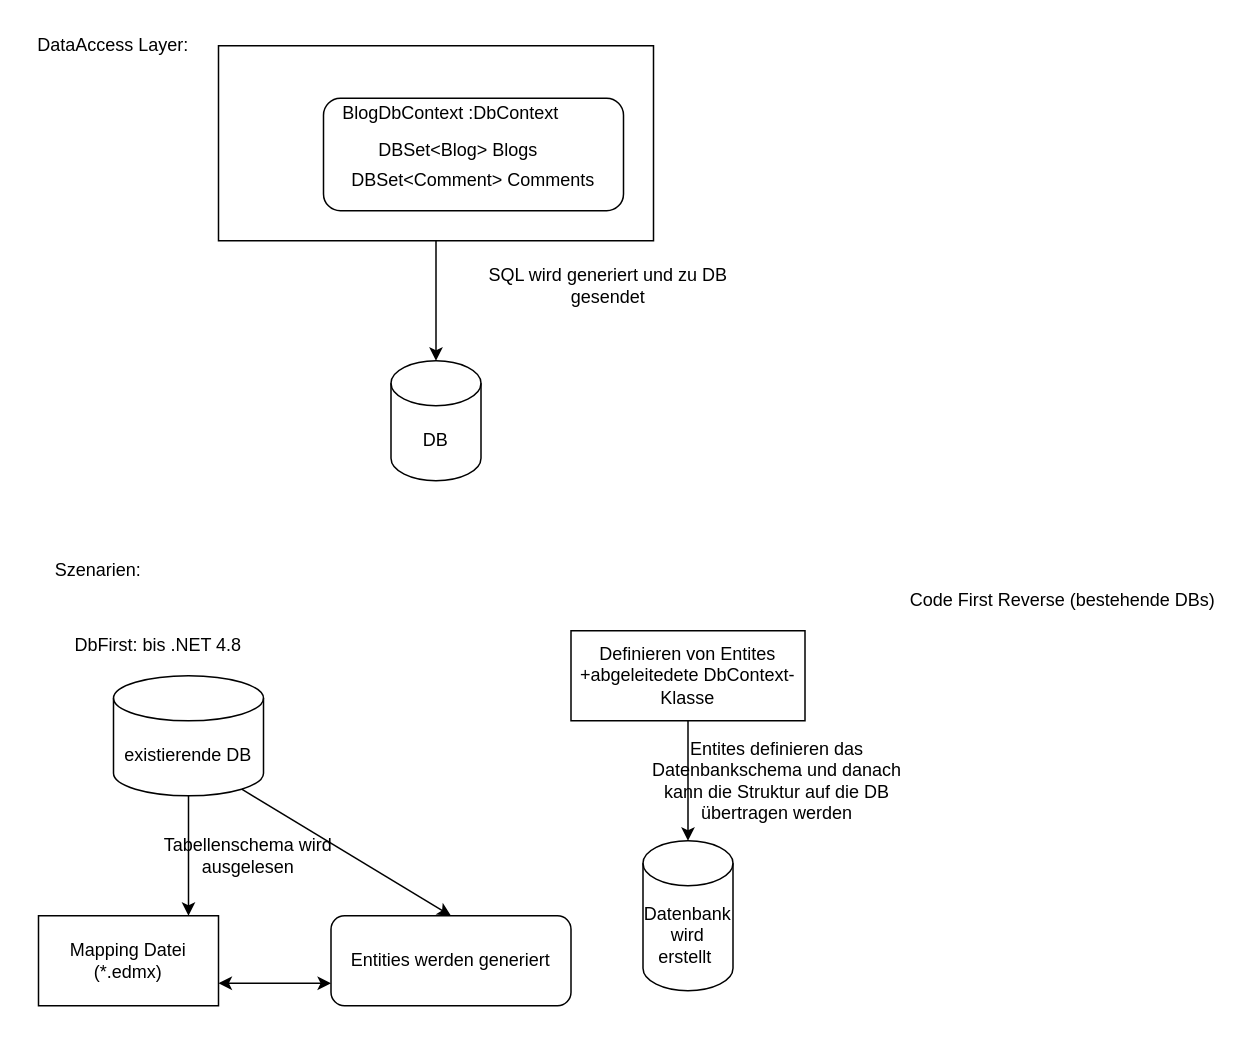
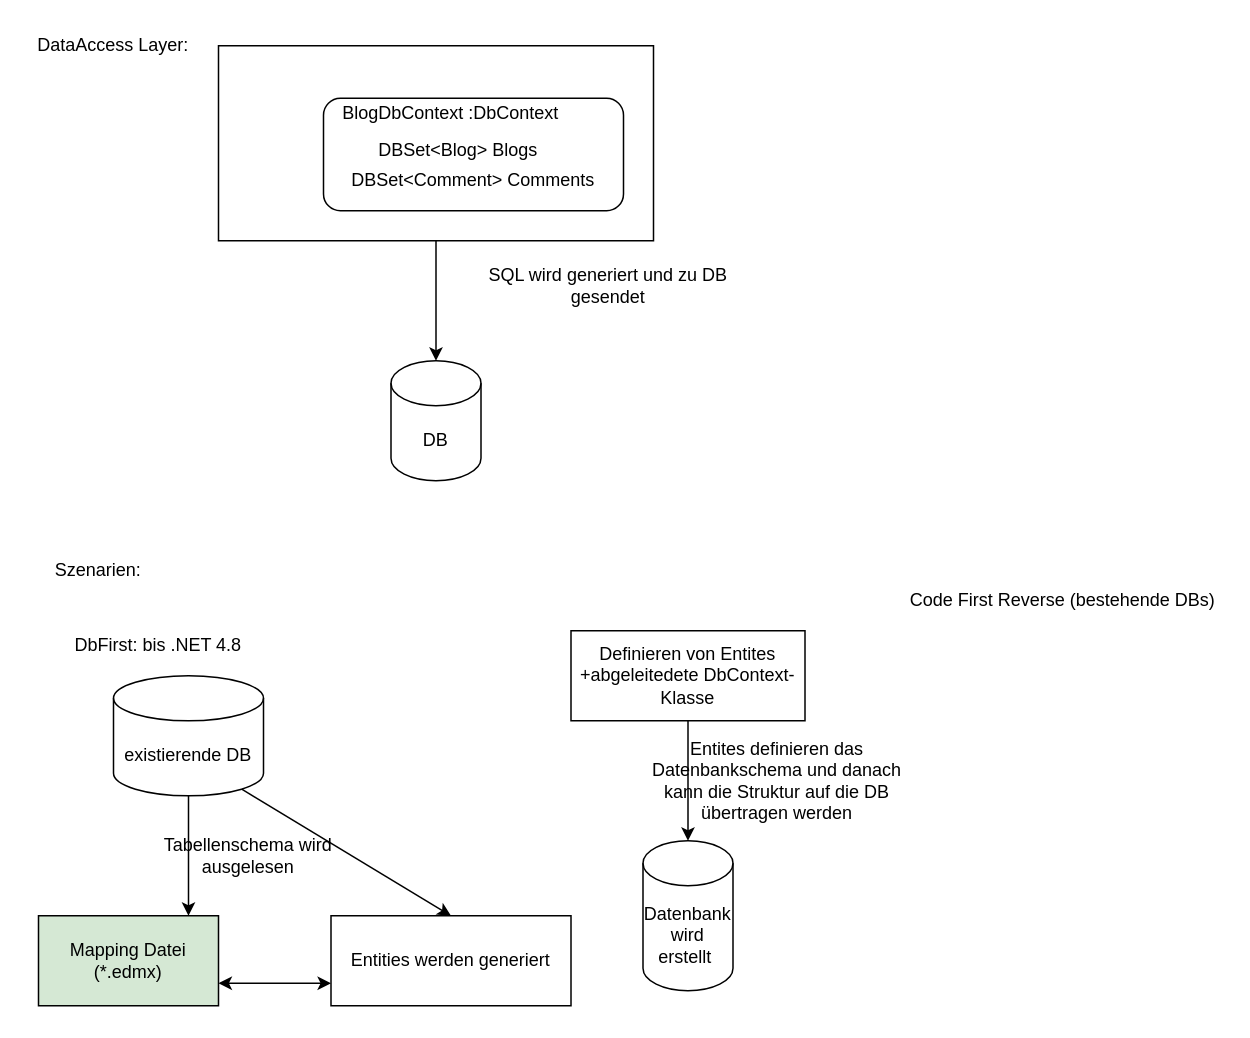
(128, 961) -> (128, 961)
(451, 961) -> (451, 961)
